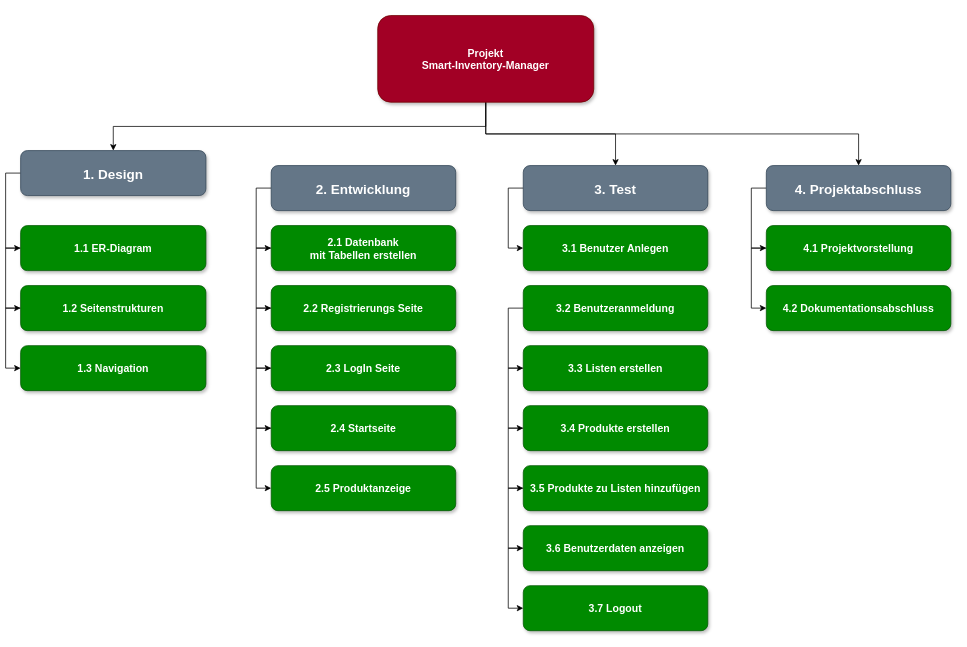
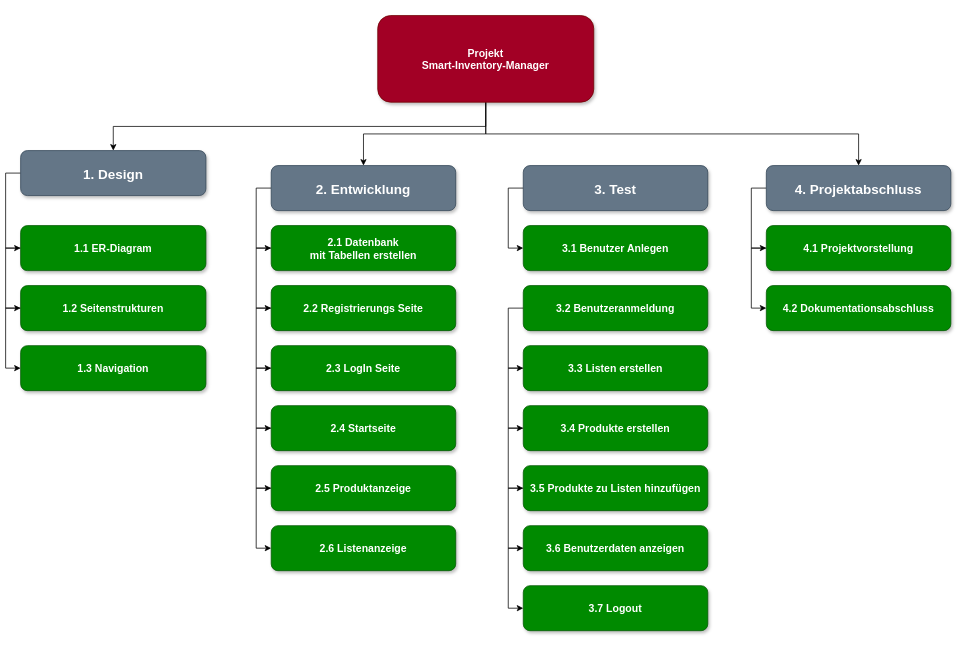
(615, 147) -> (363, 146)
none -> (256, 523)
none -> (363, 548)
